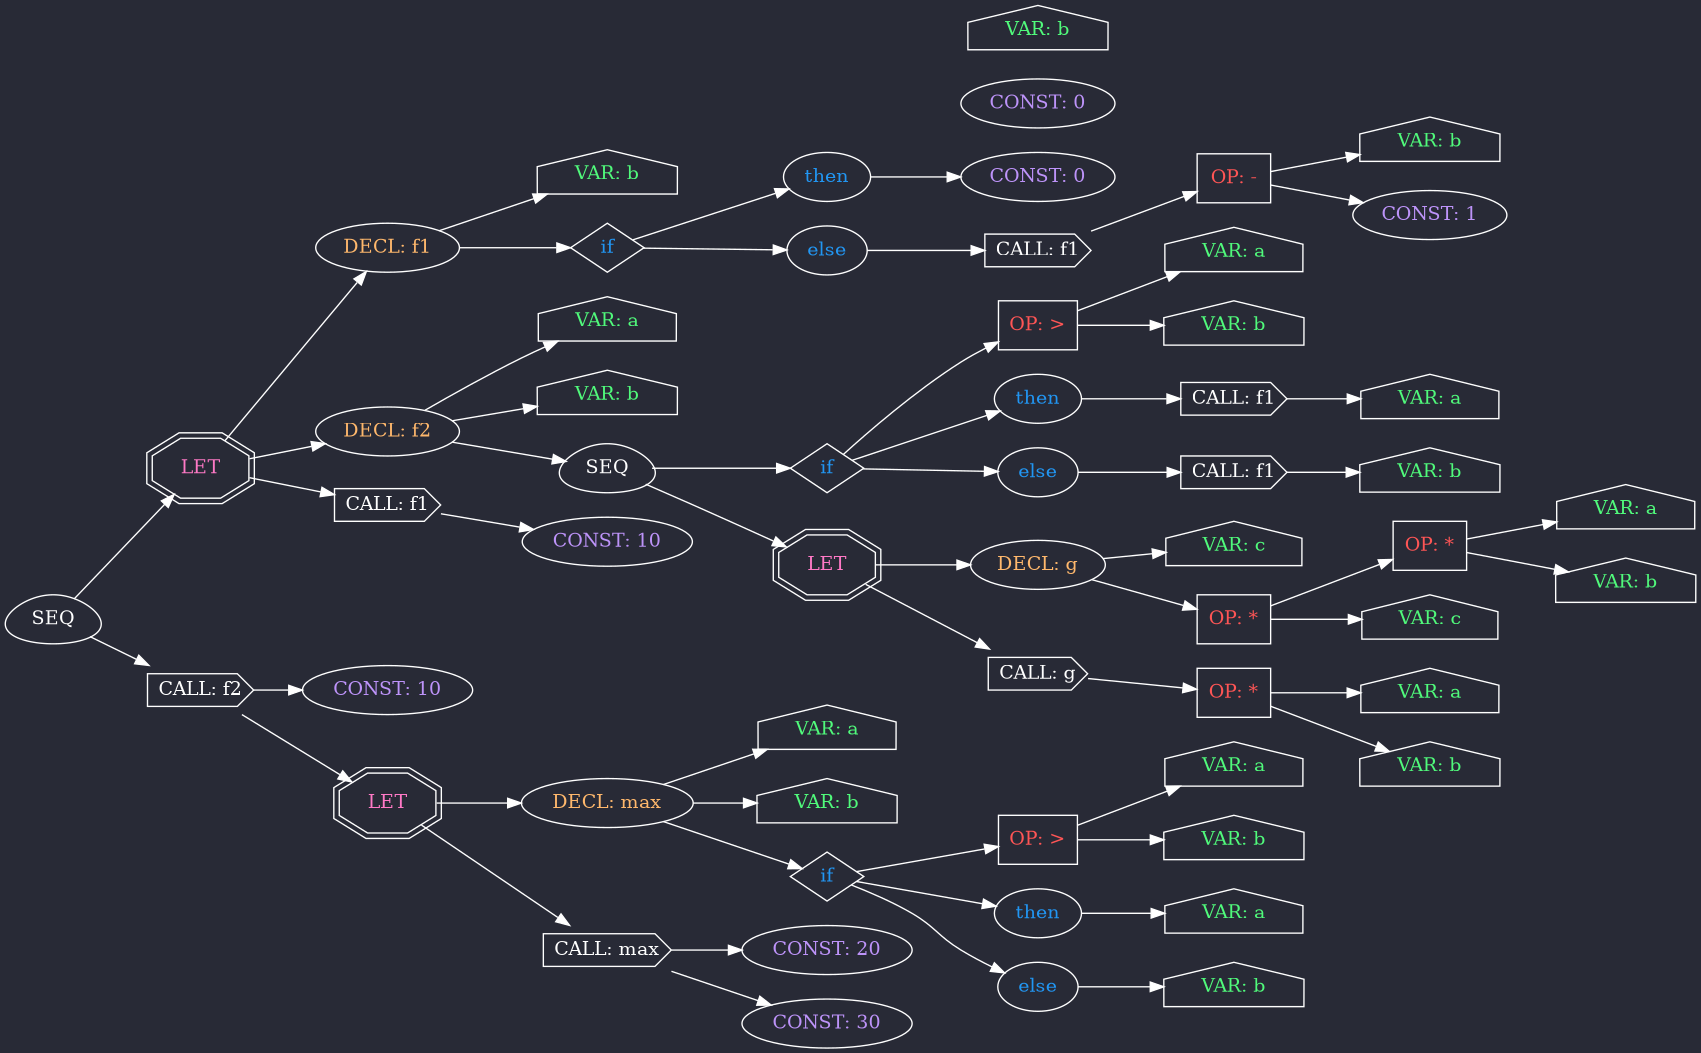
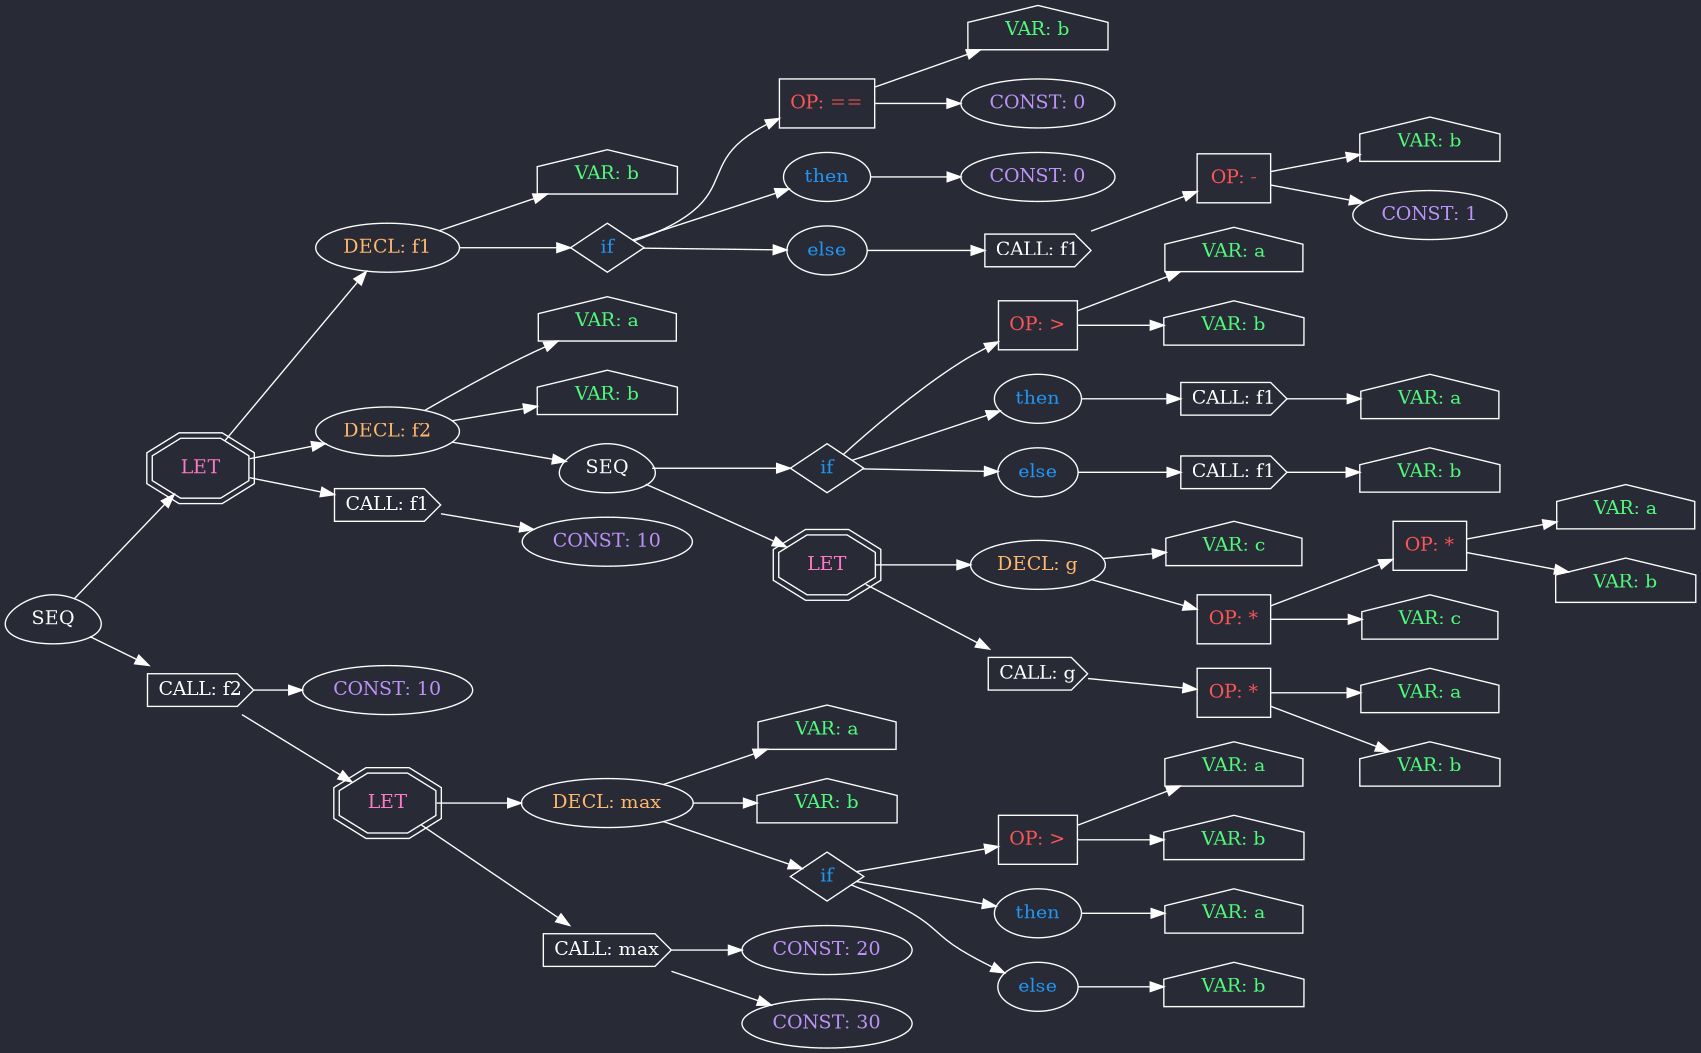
none -> (827, 103)
